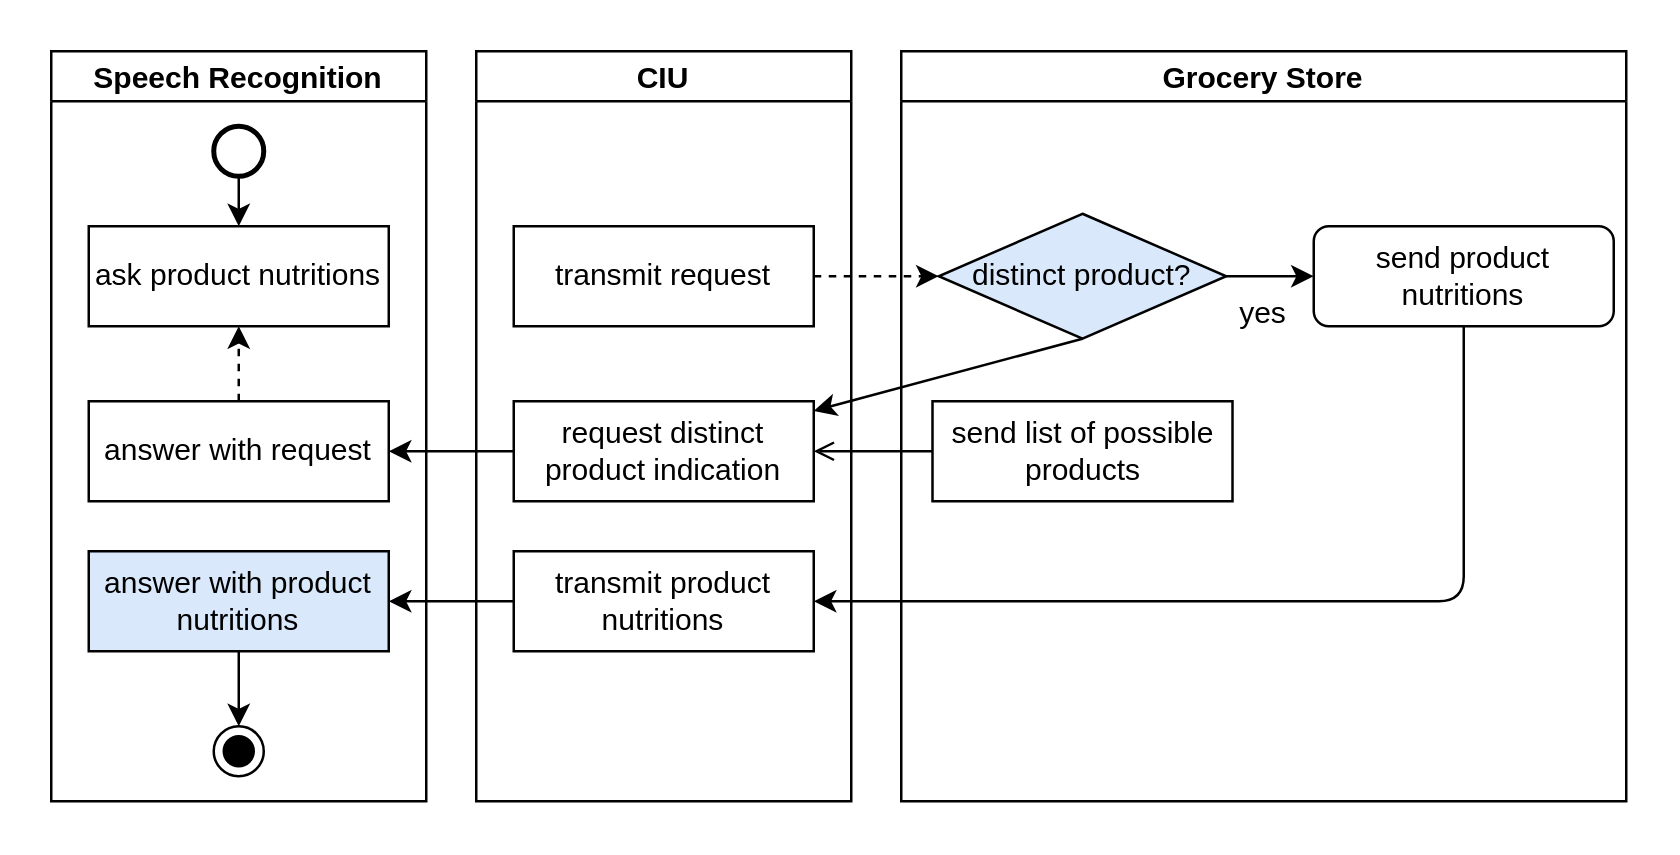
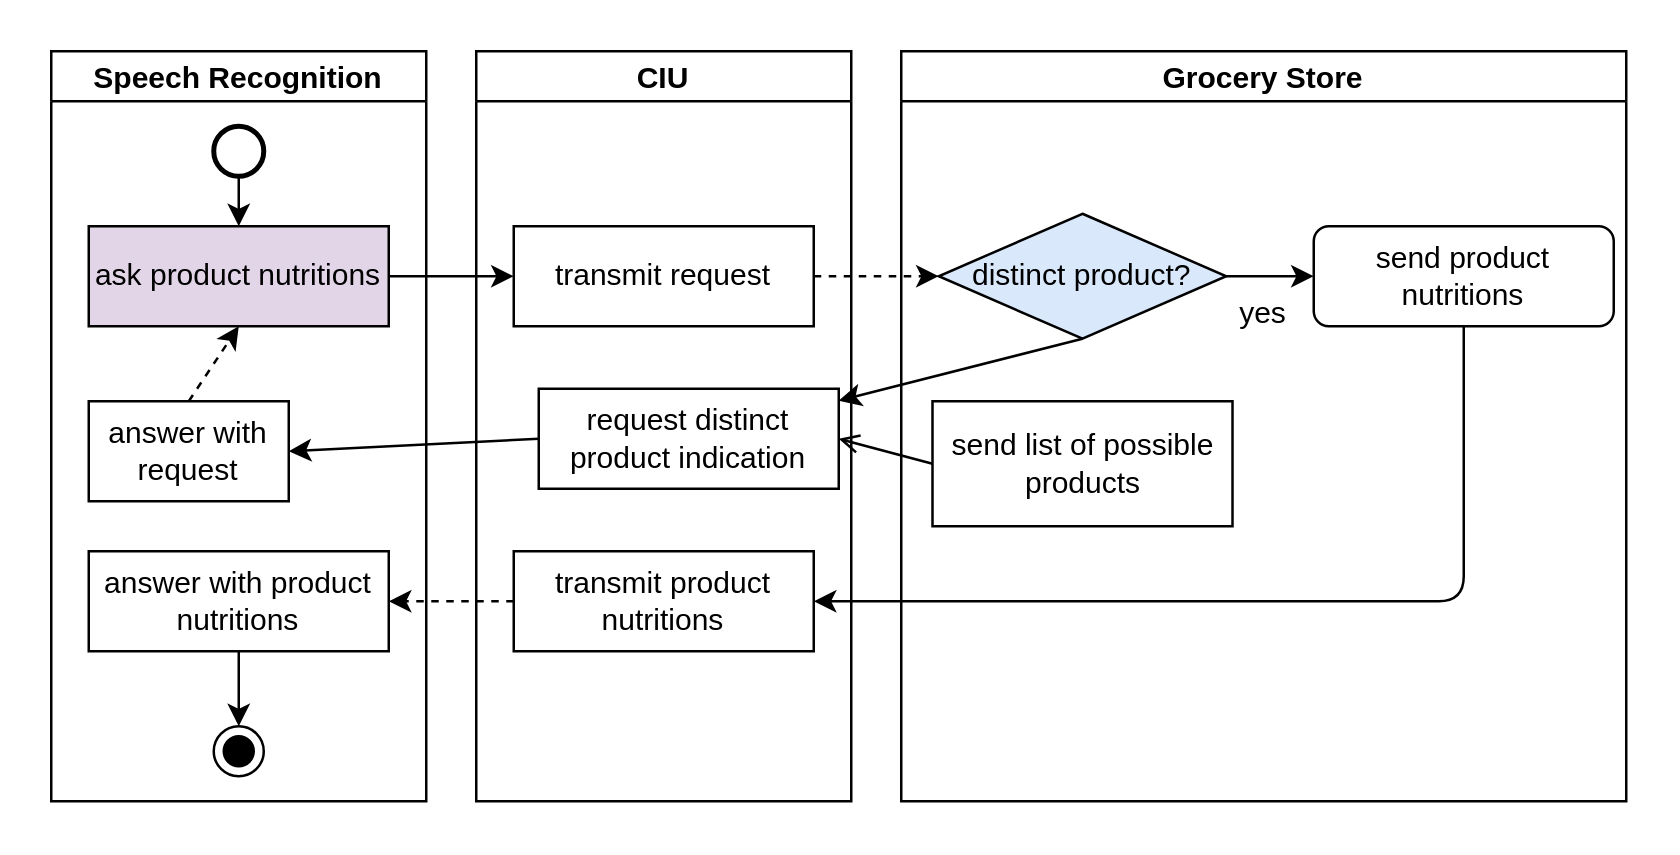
(239, 276) -> (239, 276)
none -> (451, 276)
(239, 451) -> (189, 451)
(664, 451) -> (689, 439)
(1083, 451) -> (1083, 464)
(239, 601) -> (239, 601)
(452, 601) -> (452, 601)
